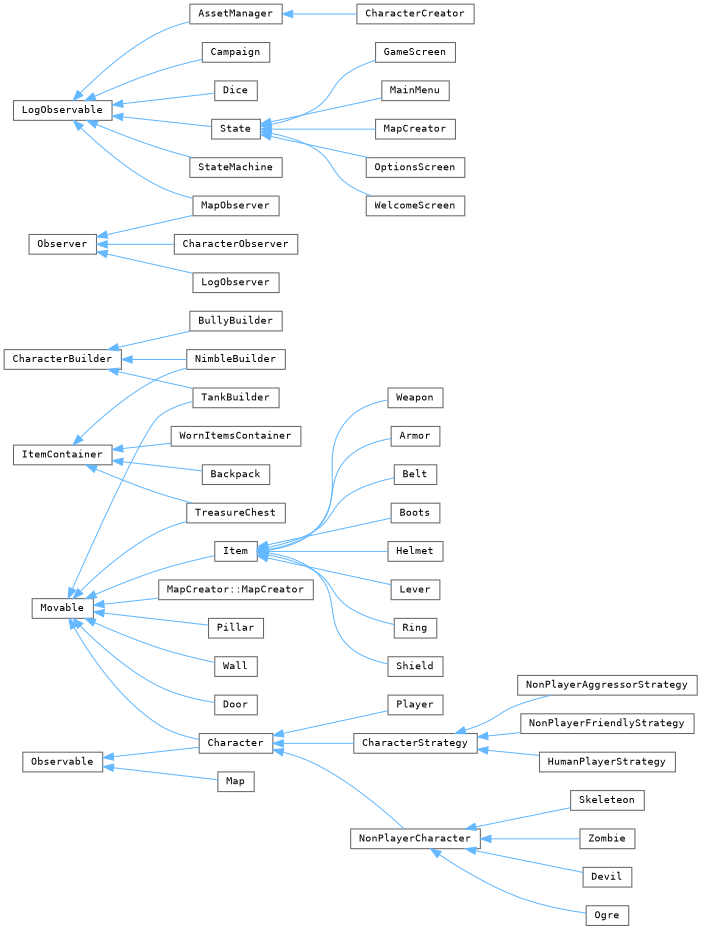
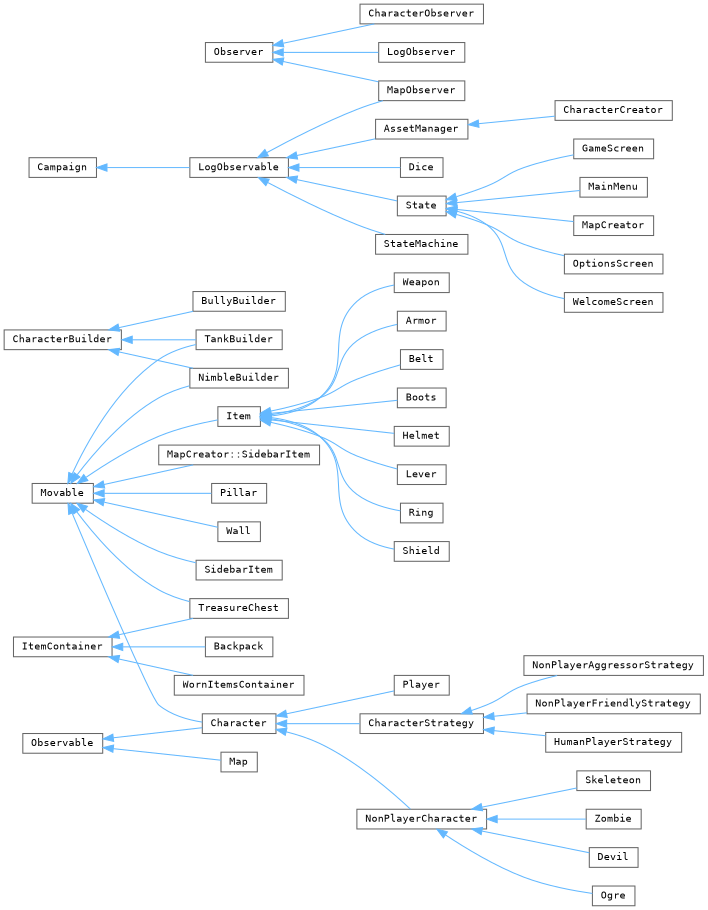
(147, 75) -> (148, 168)
(130, 396) -> (127, 421)
(236, 590) -> (239, 455)
(236, 705) -> (239, 570)
